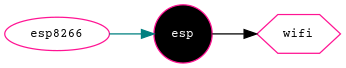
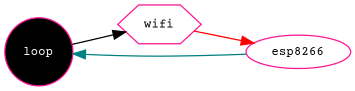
(183, 34) -> (39, 52)
none -> (218, 36)
